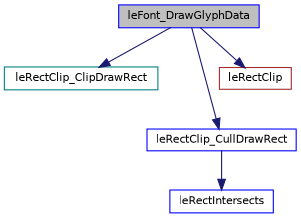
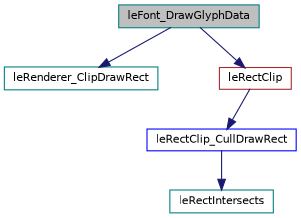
(189, 16) -> (189, 16)
(204, 73) -> (241, 104)
(81, 78) -> (81, 78)
(222, 201) -> (222, 201)
